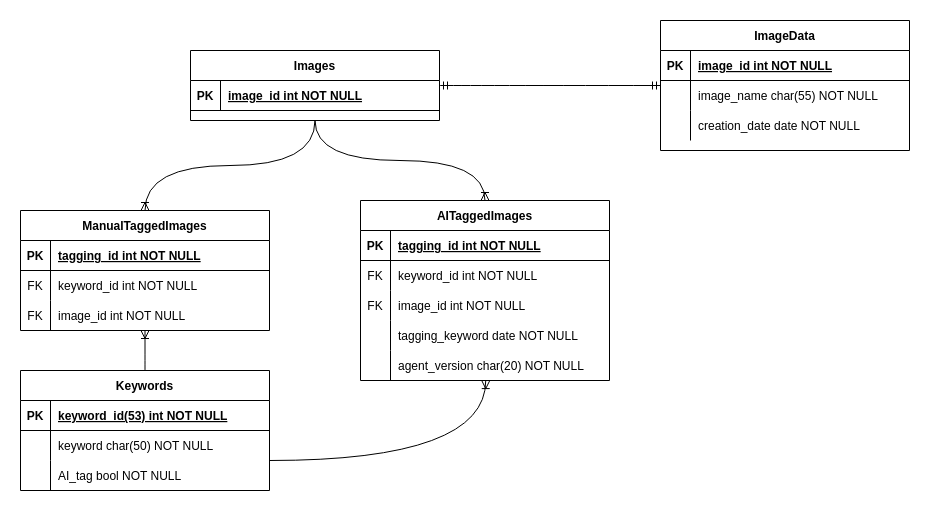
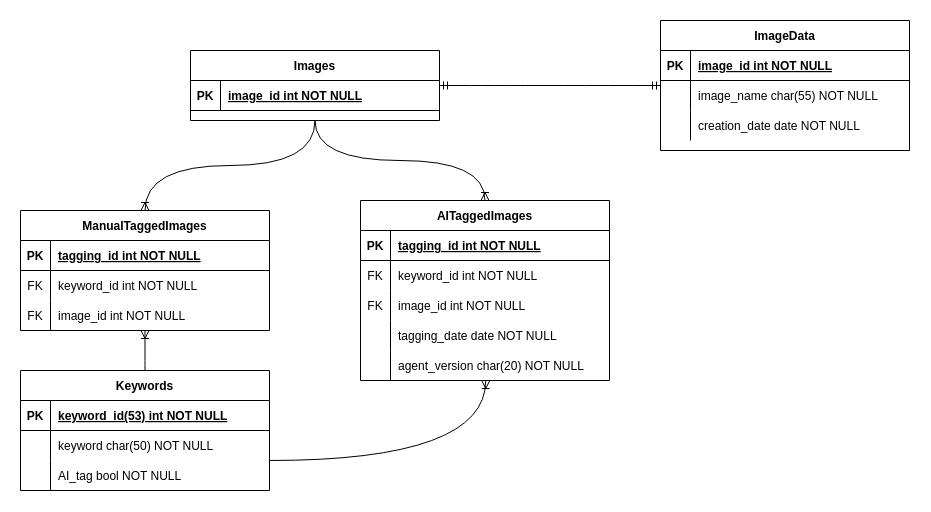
(489, 336) -> (479, 336)
